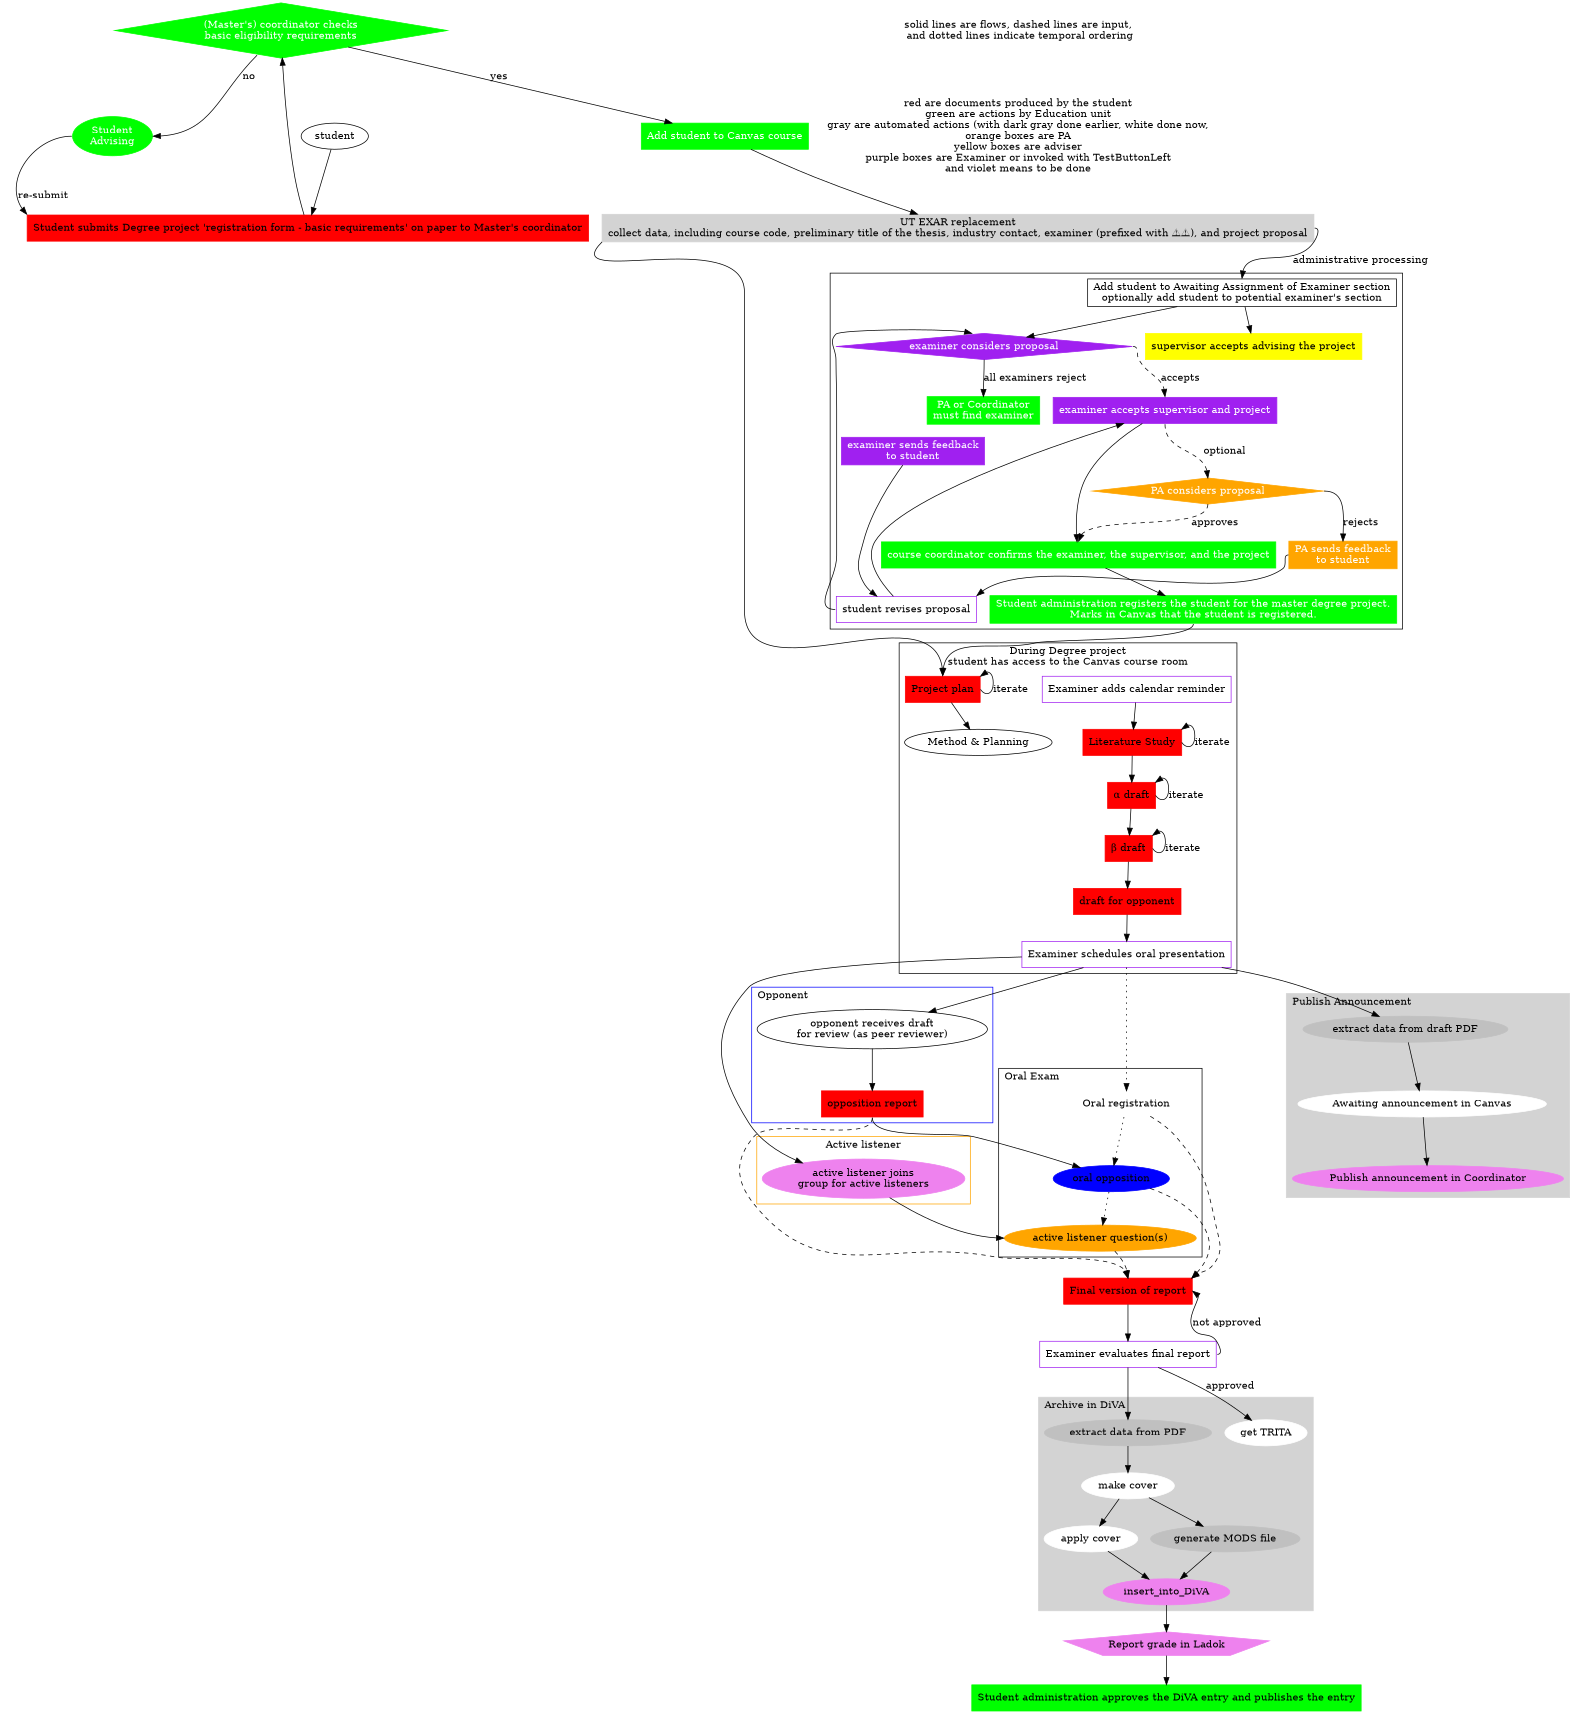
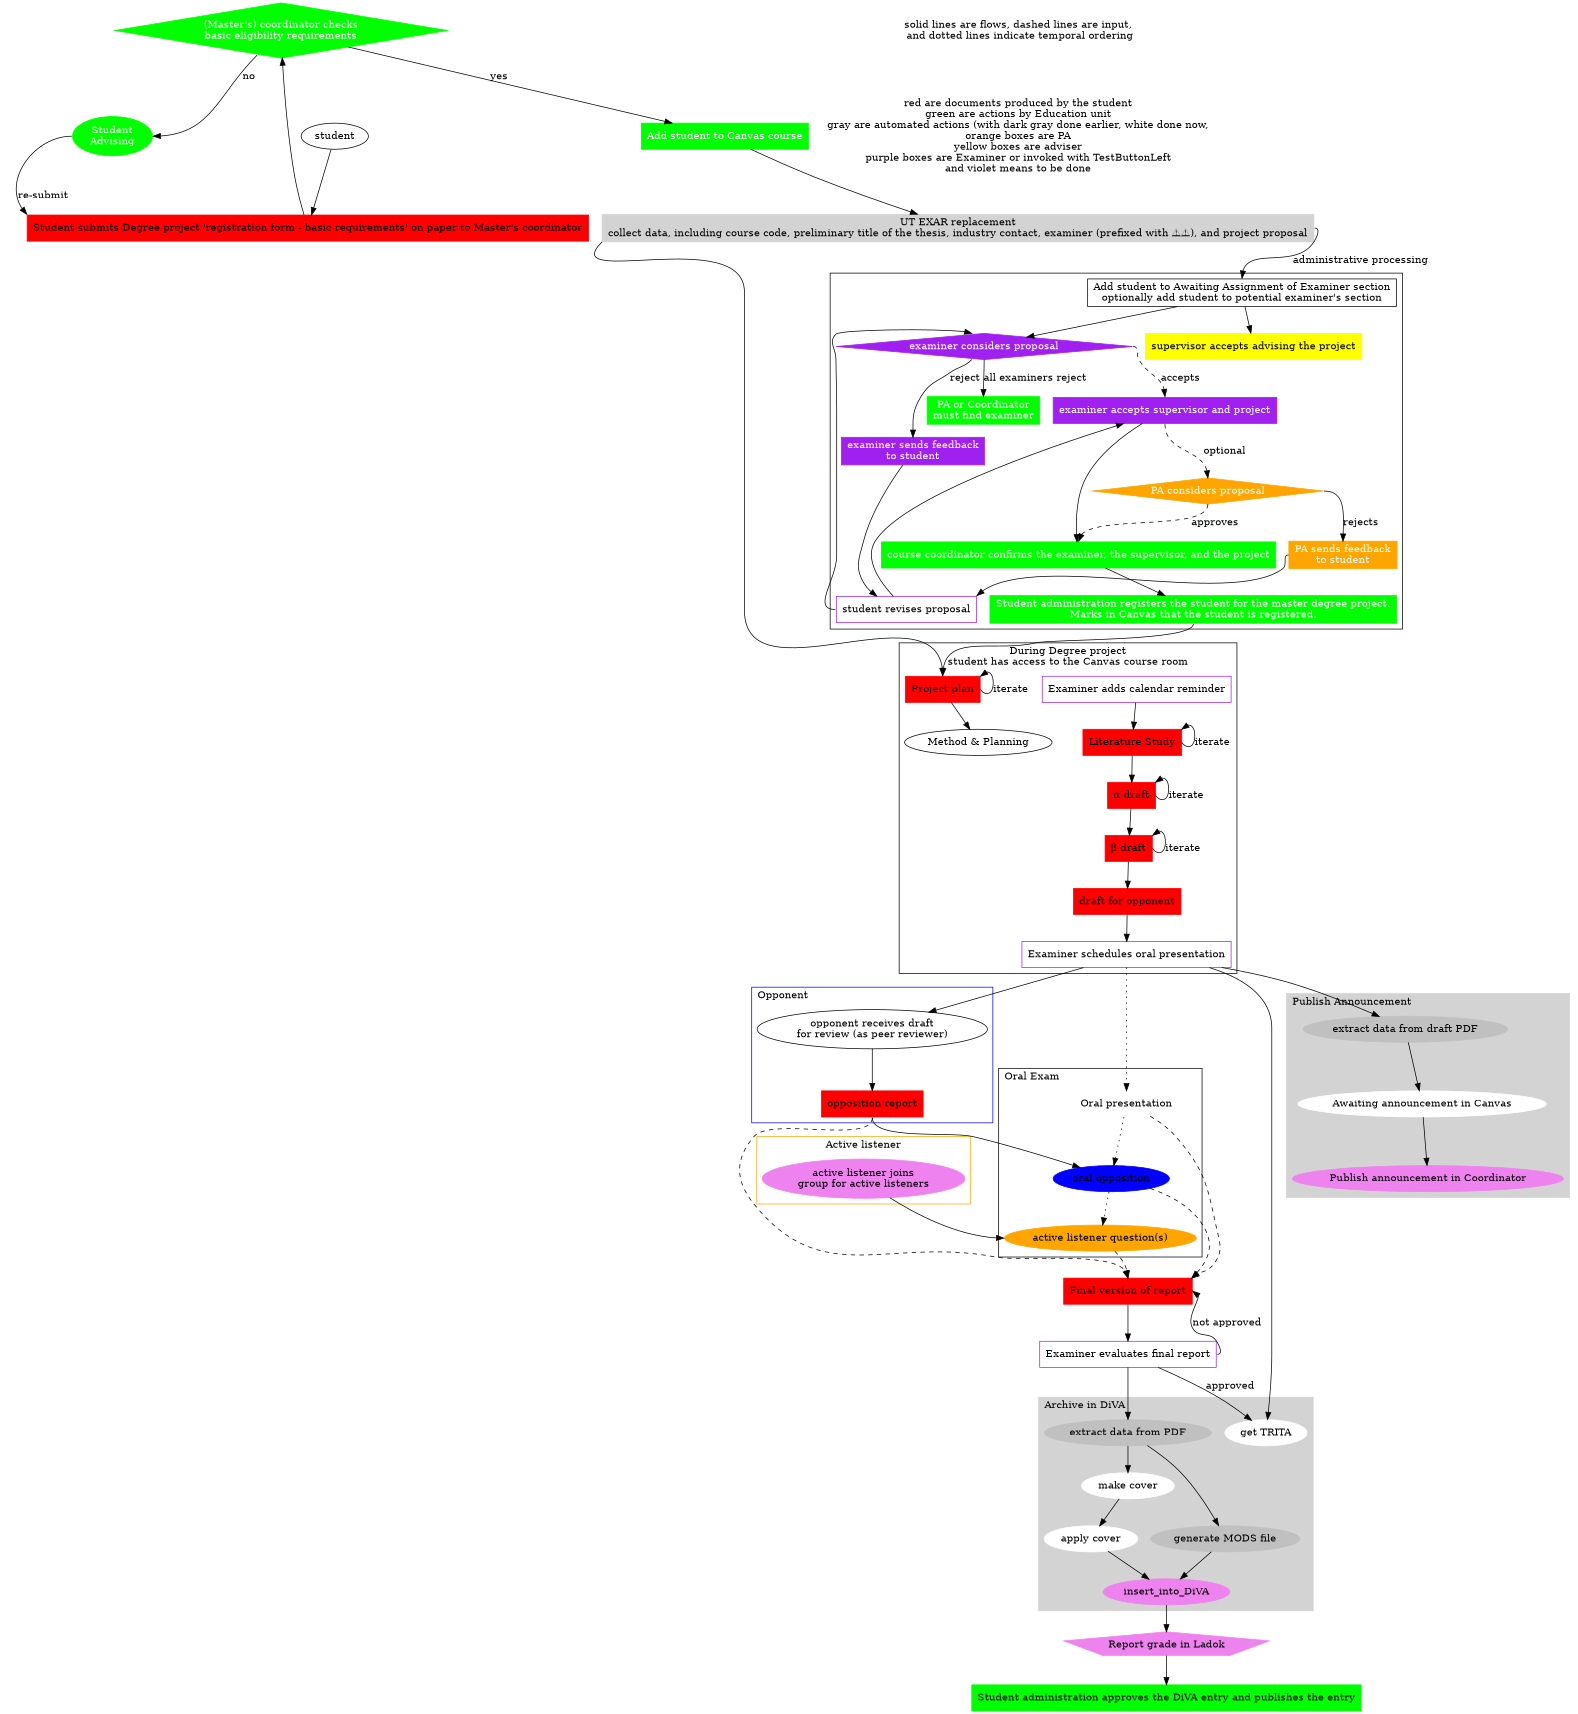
none -> (930, 385)
(780, 976) -> (1272, 1174)
(1126, 1104) -> (1126, 1104)
(1173, 1510) -> (1186, 1478)
